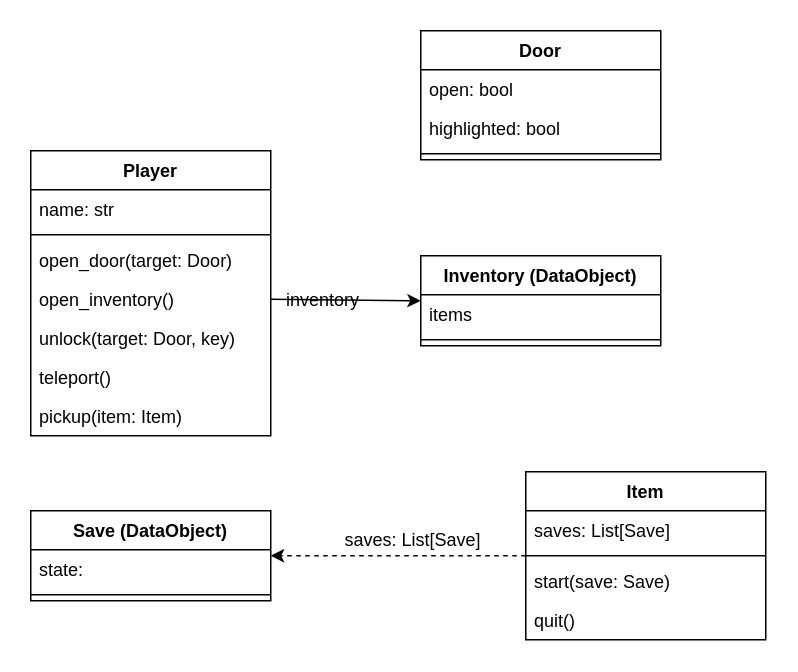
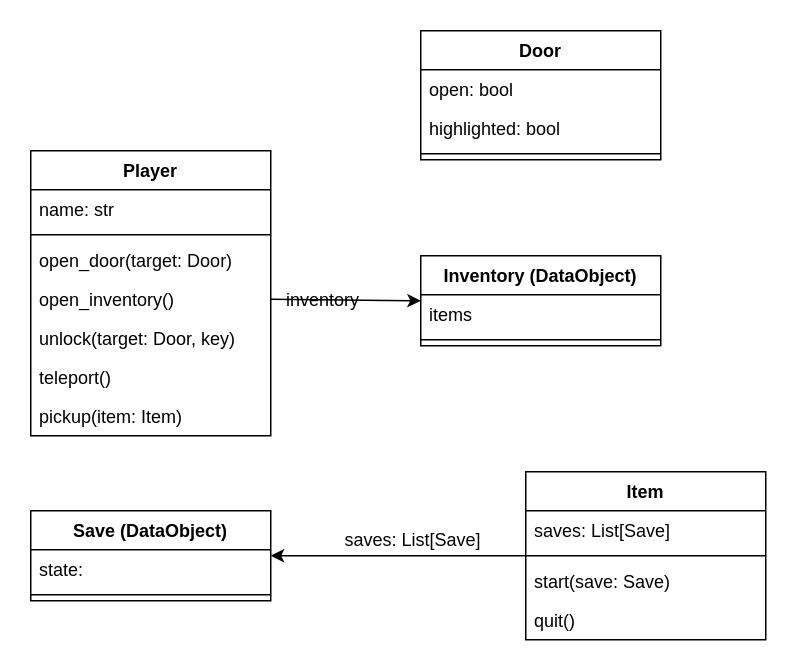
(402, 556) -> (402, 556)
